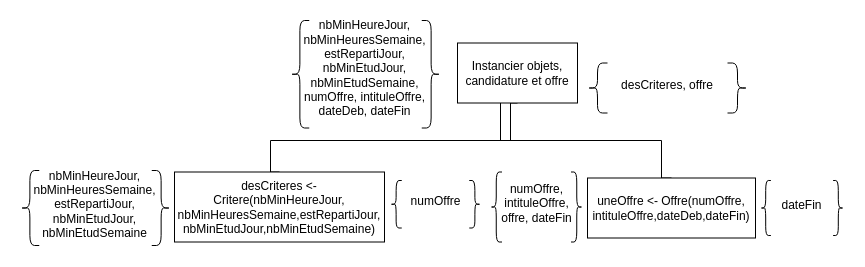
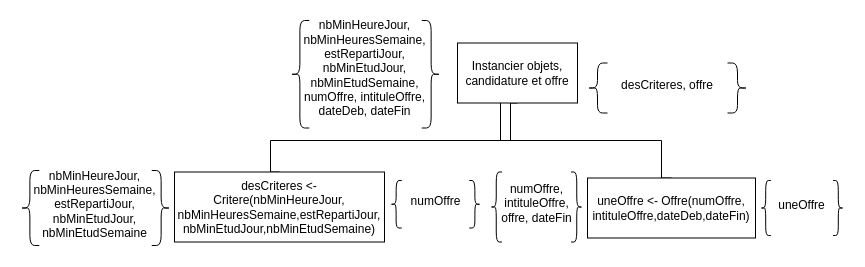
(802, 206) -> (802, 206)
